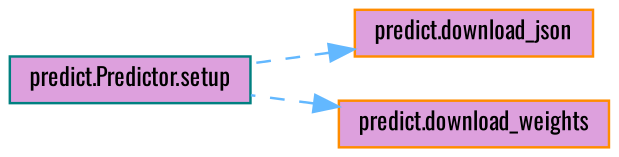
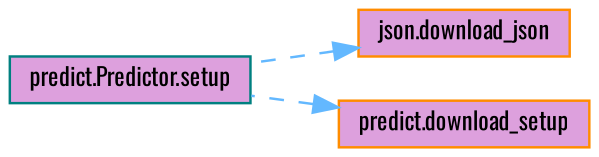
(474, 33) -> (464, 33)
(474, 124) -> (464, 124)
